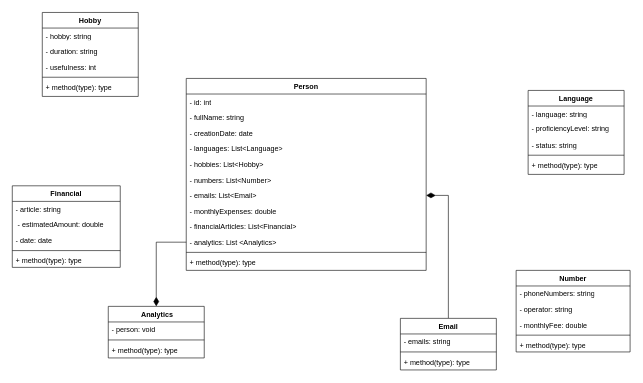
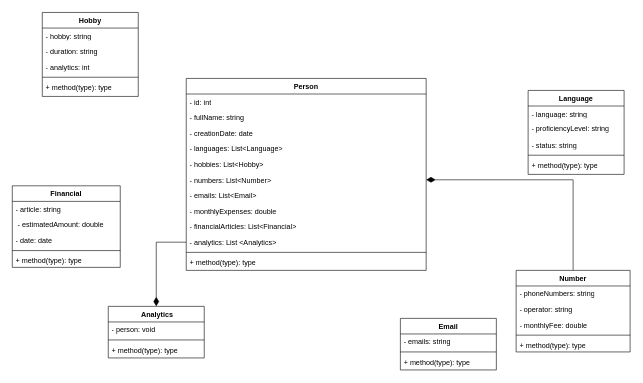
(75, 68) -> (73, 68)
none -> (436, 180)
(449, 250) -> none
